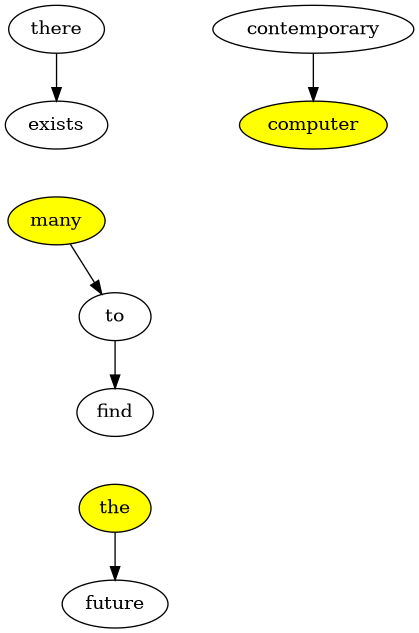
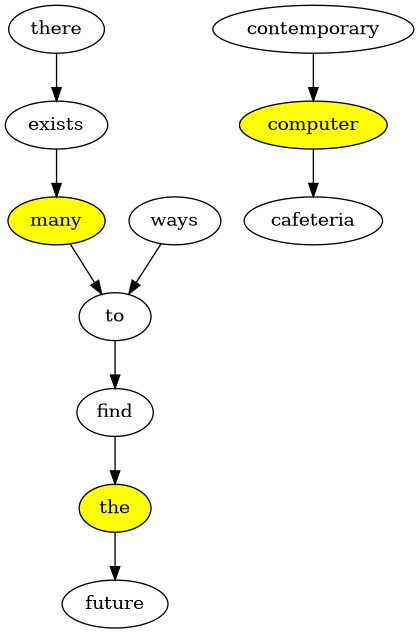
none -> (57, 166)
none -> (175, 221)
none -> (313, 221)
none -> (115, 454)
